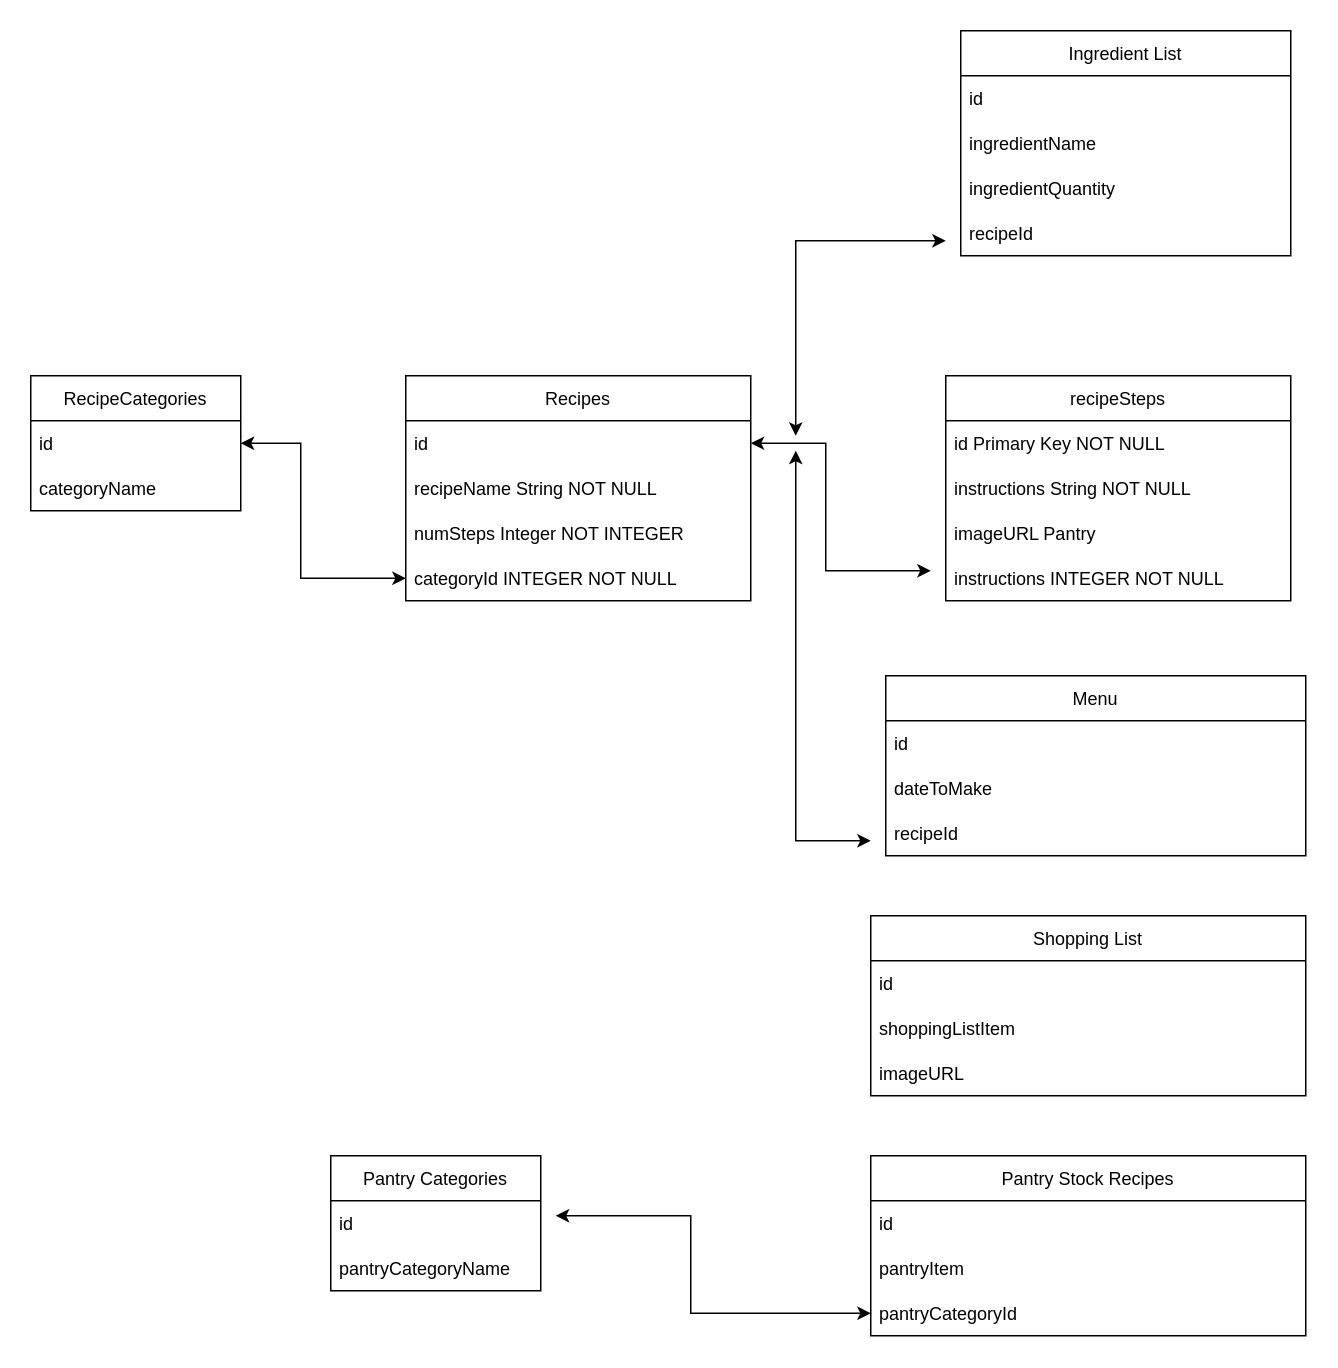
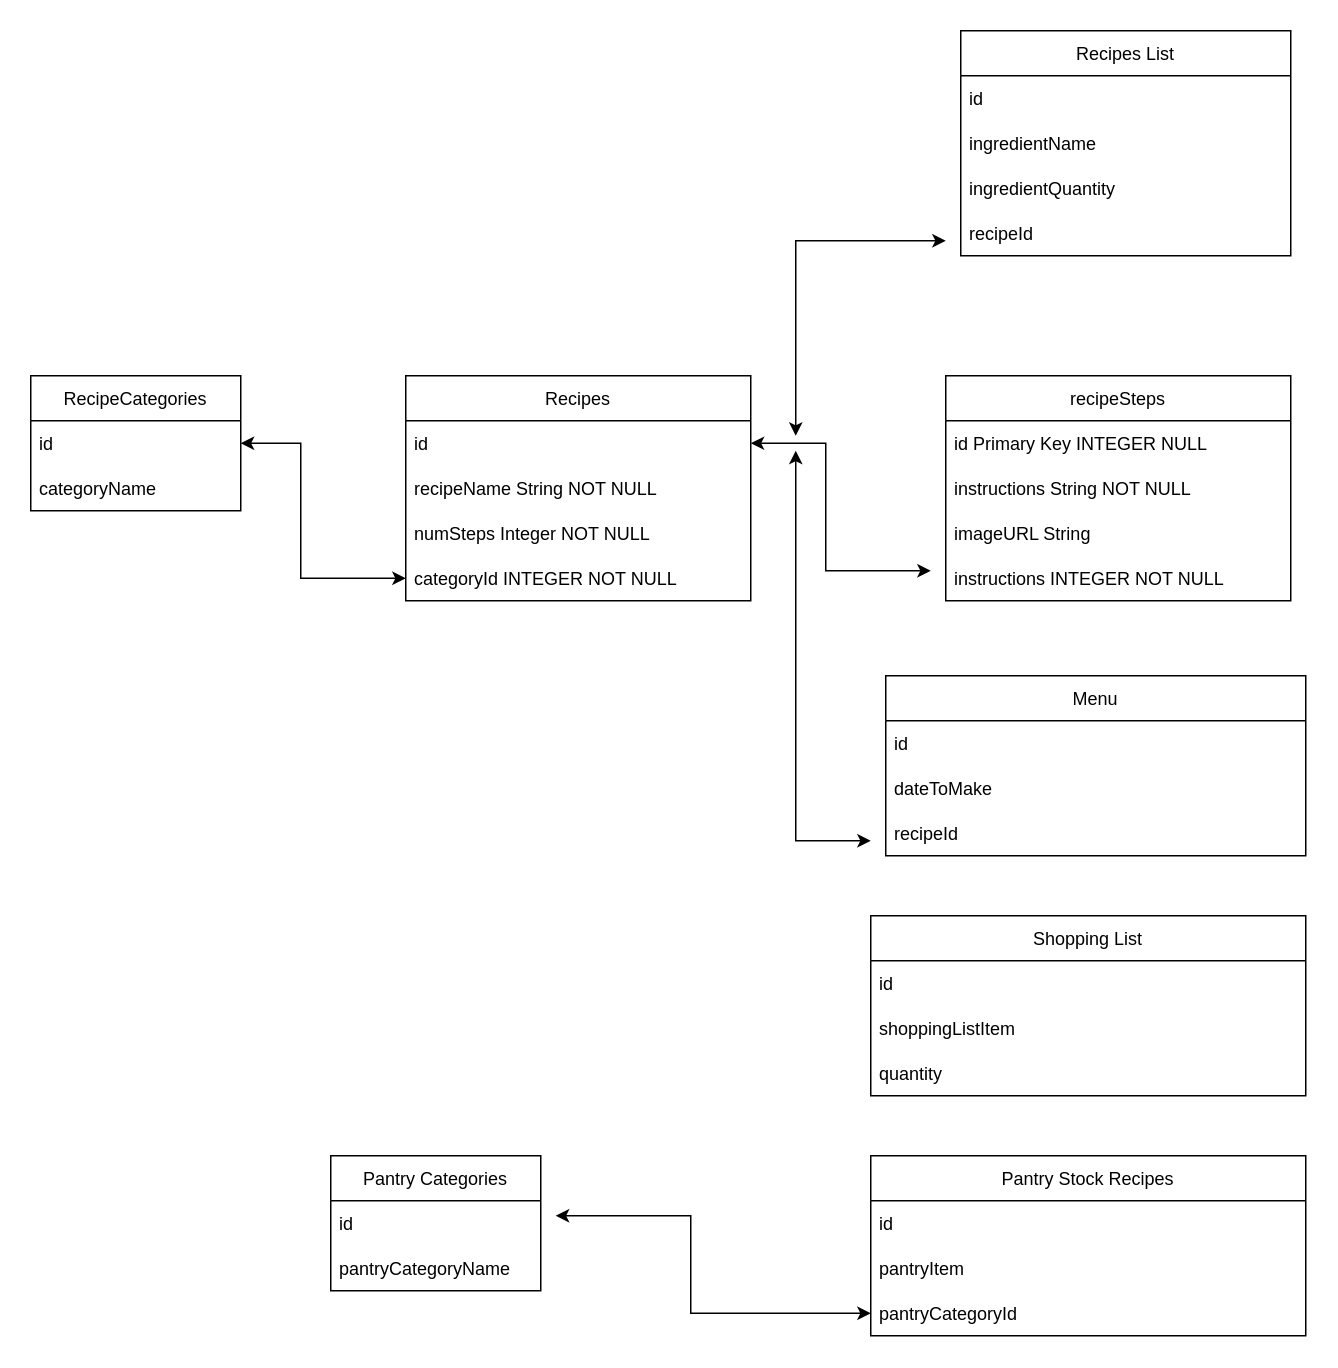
(1125, 54) -> (1125, 54)
(1056, 444) -> (1076, 444)
(548, 534) -> (533, 534)
(1025, 534) -> (1023, 534)
(917, 1074) -> (917, 1074)
